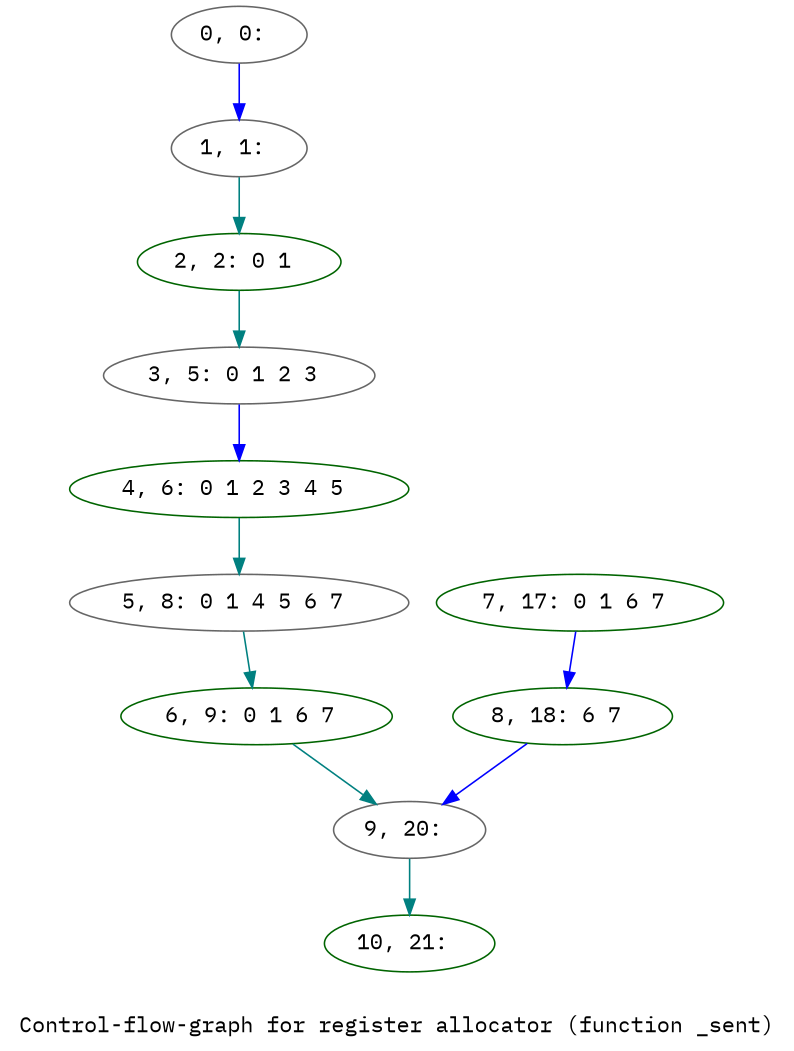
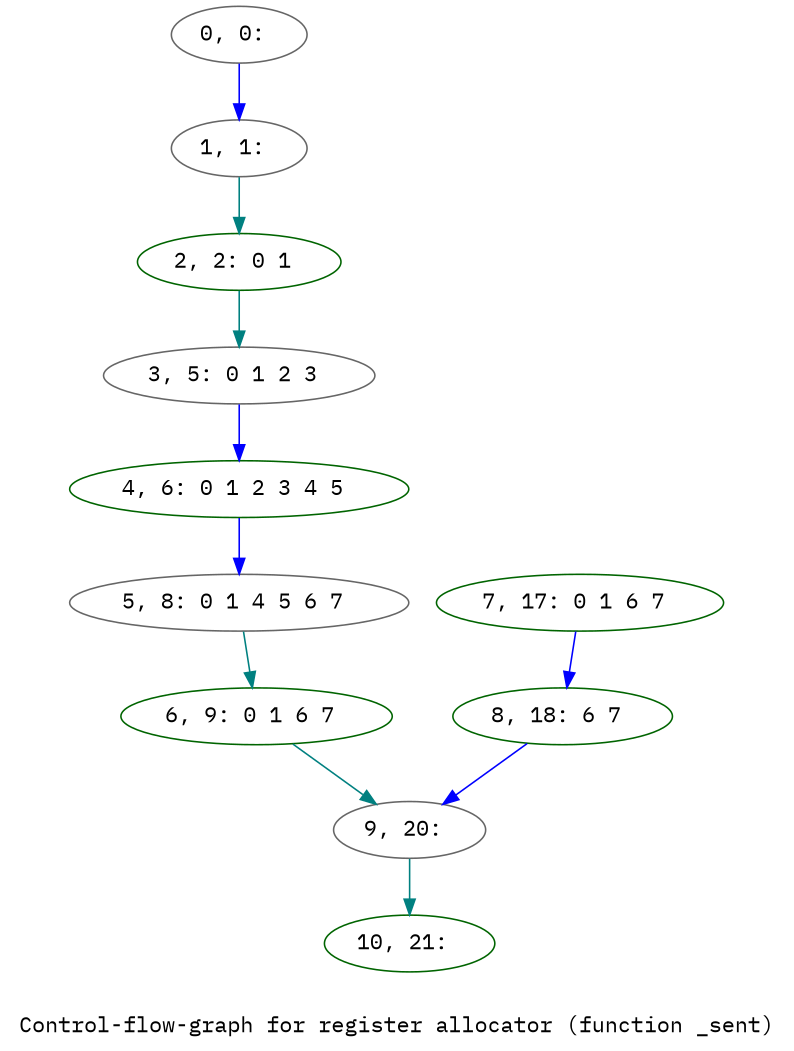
(239, 538) -> (239, 538)
